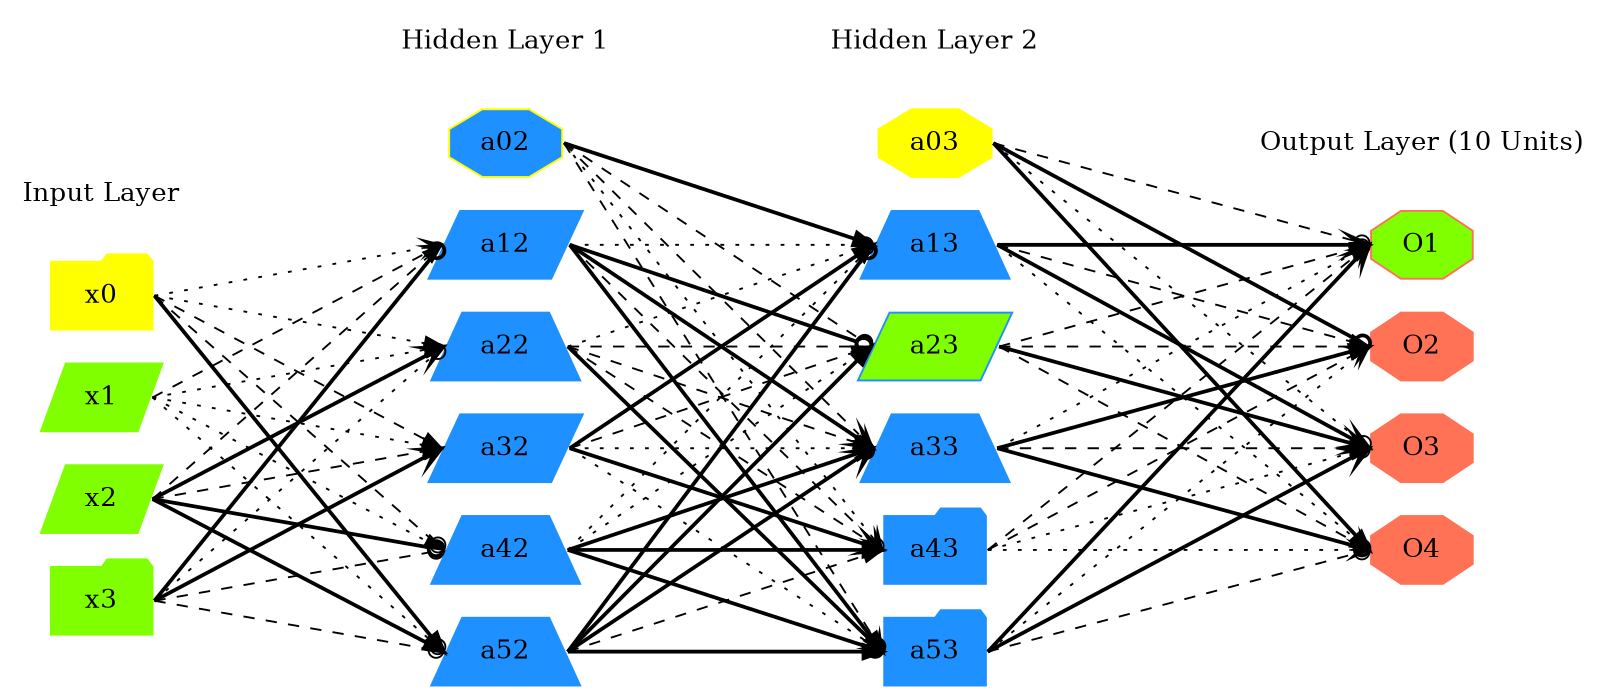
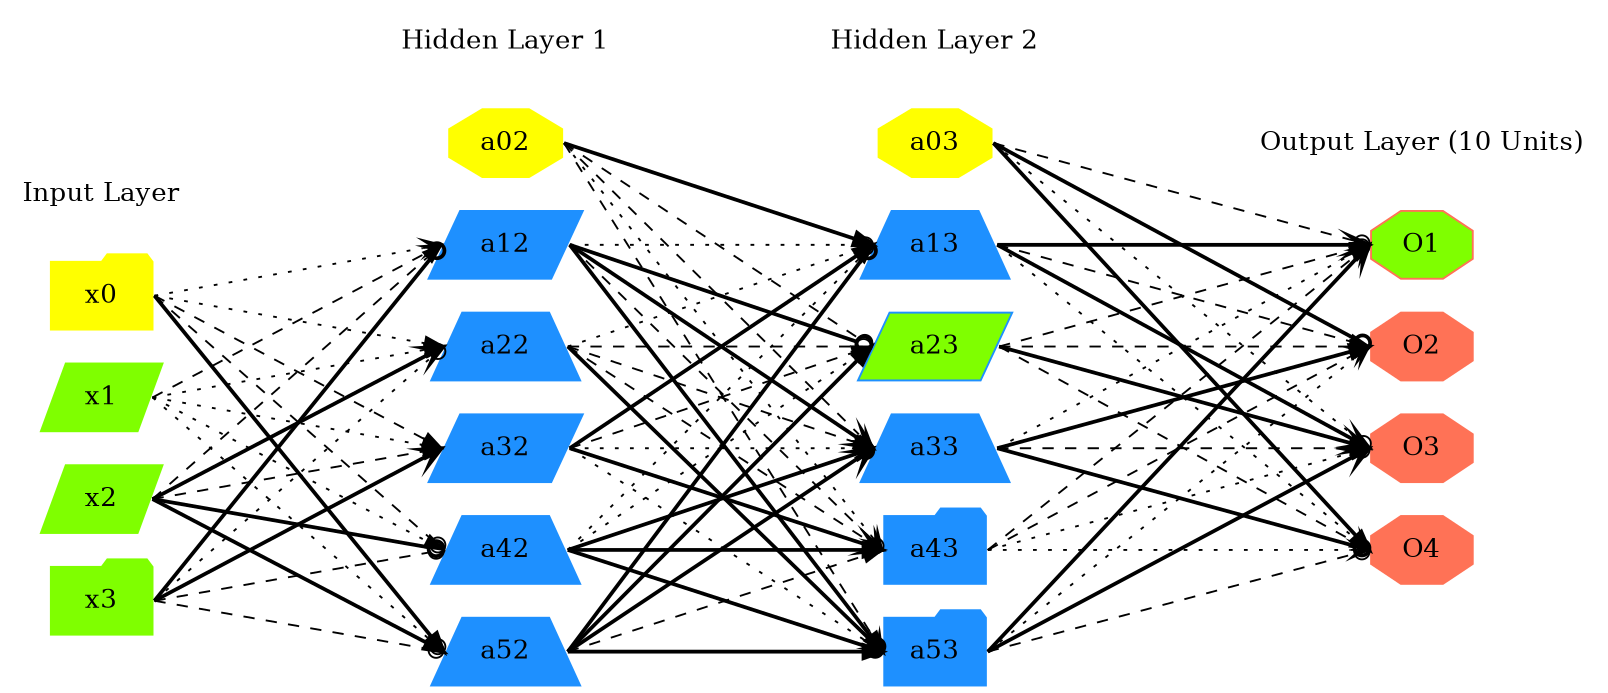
(506, 143) -> (506, 143)
